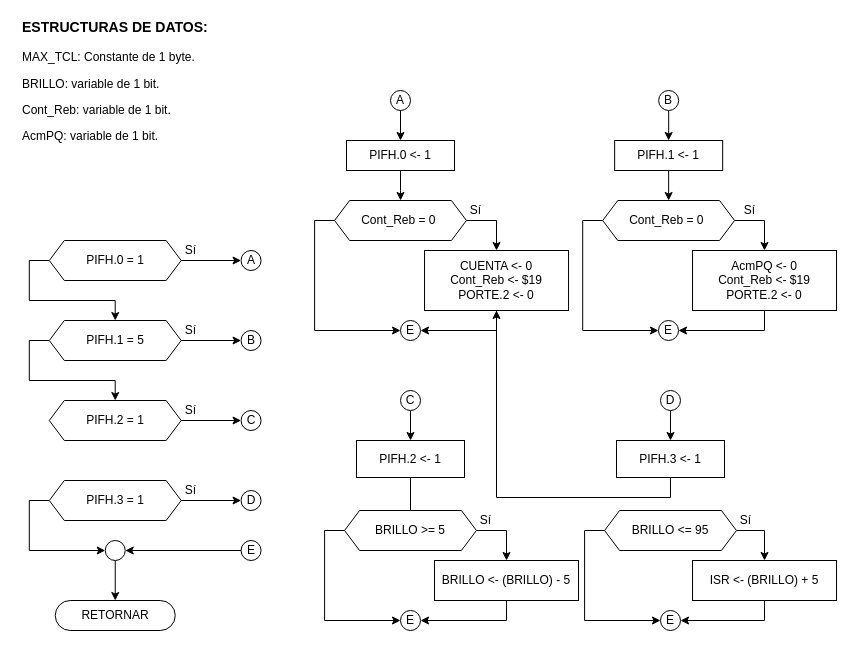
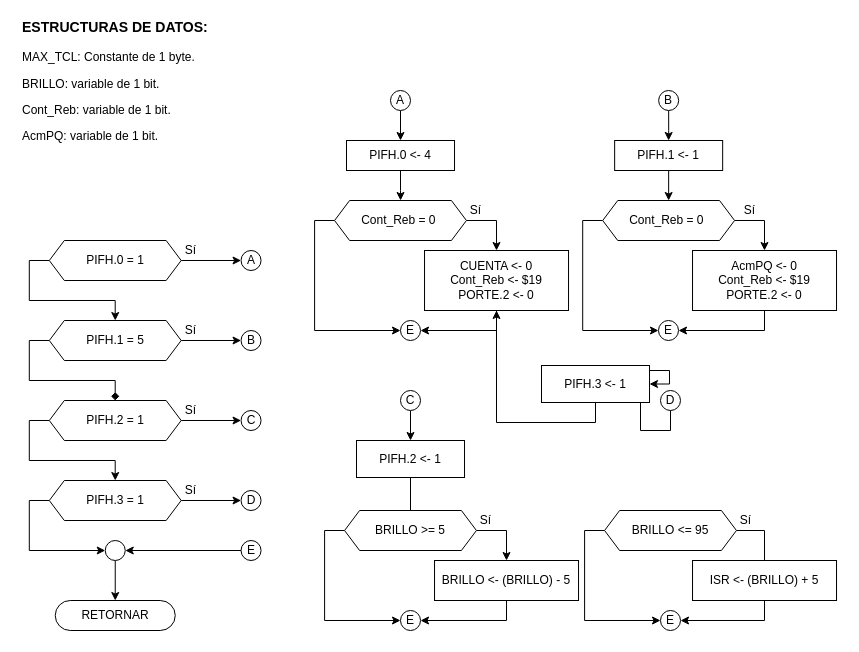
(401, 156) -> (401, 156)
(115, 392) -> (115, 391)
(671, 459) -> (596, 384)
none -> (49, 461)
(765, 552) -> (765, 554)
